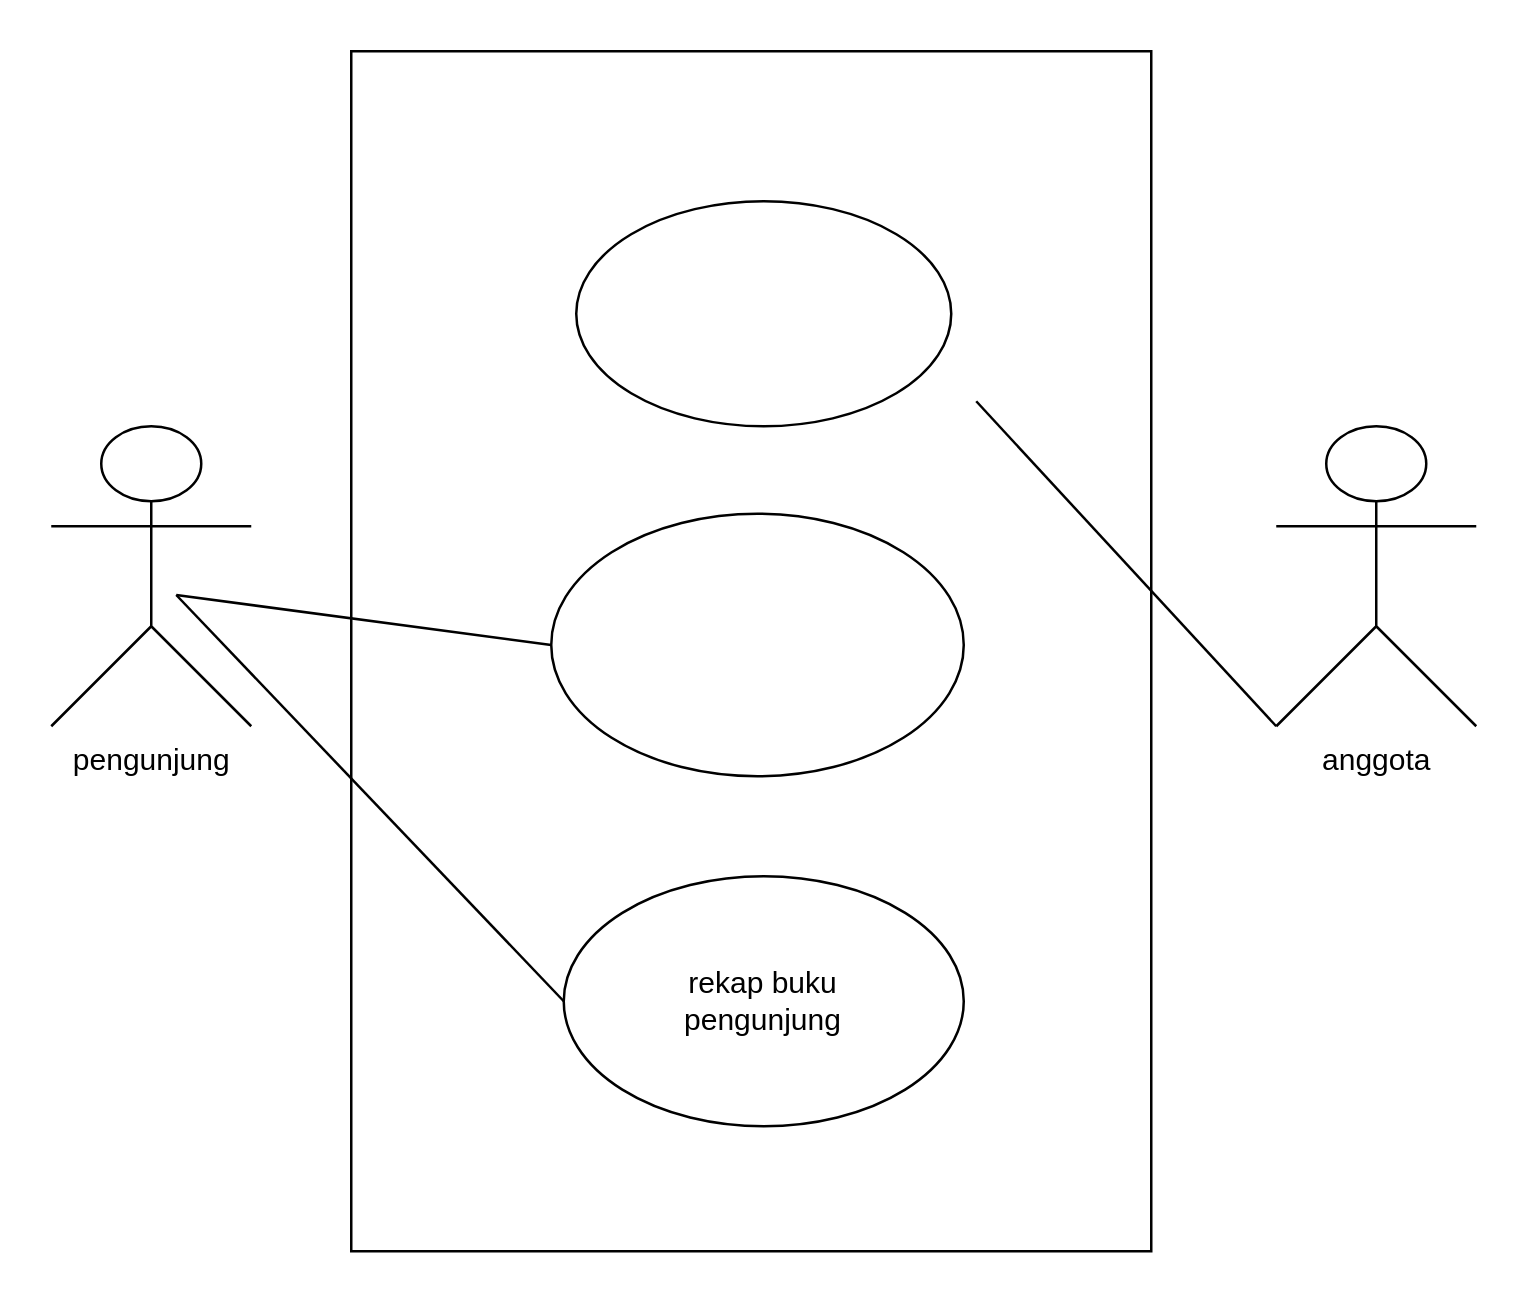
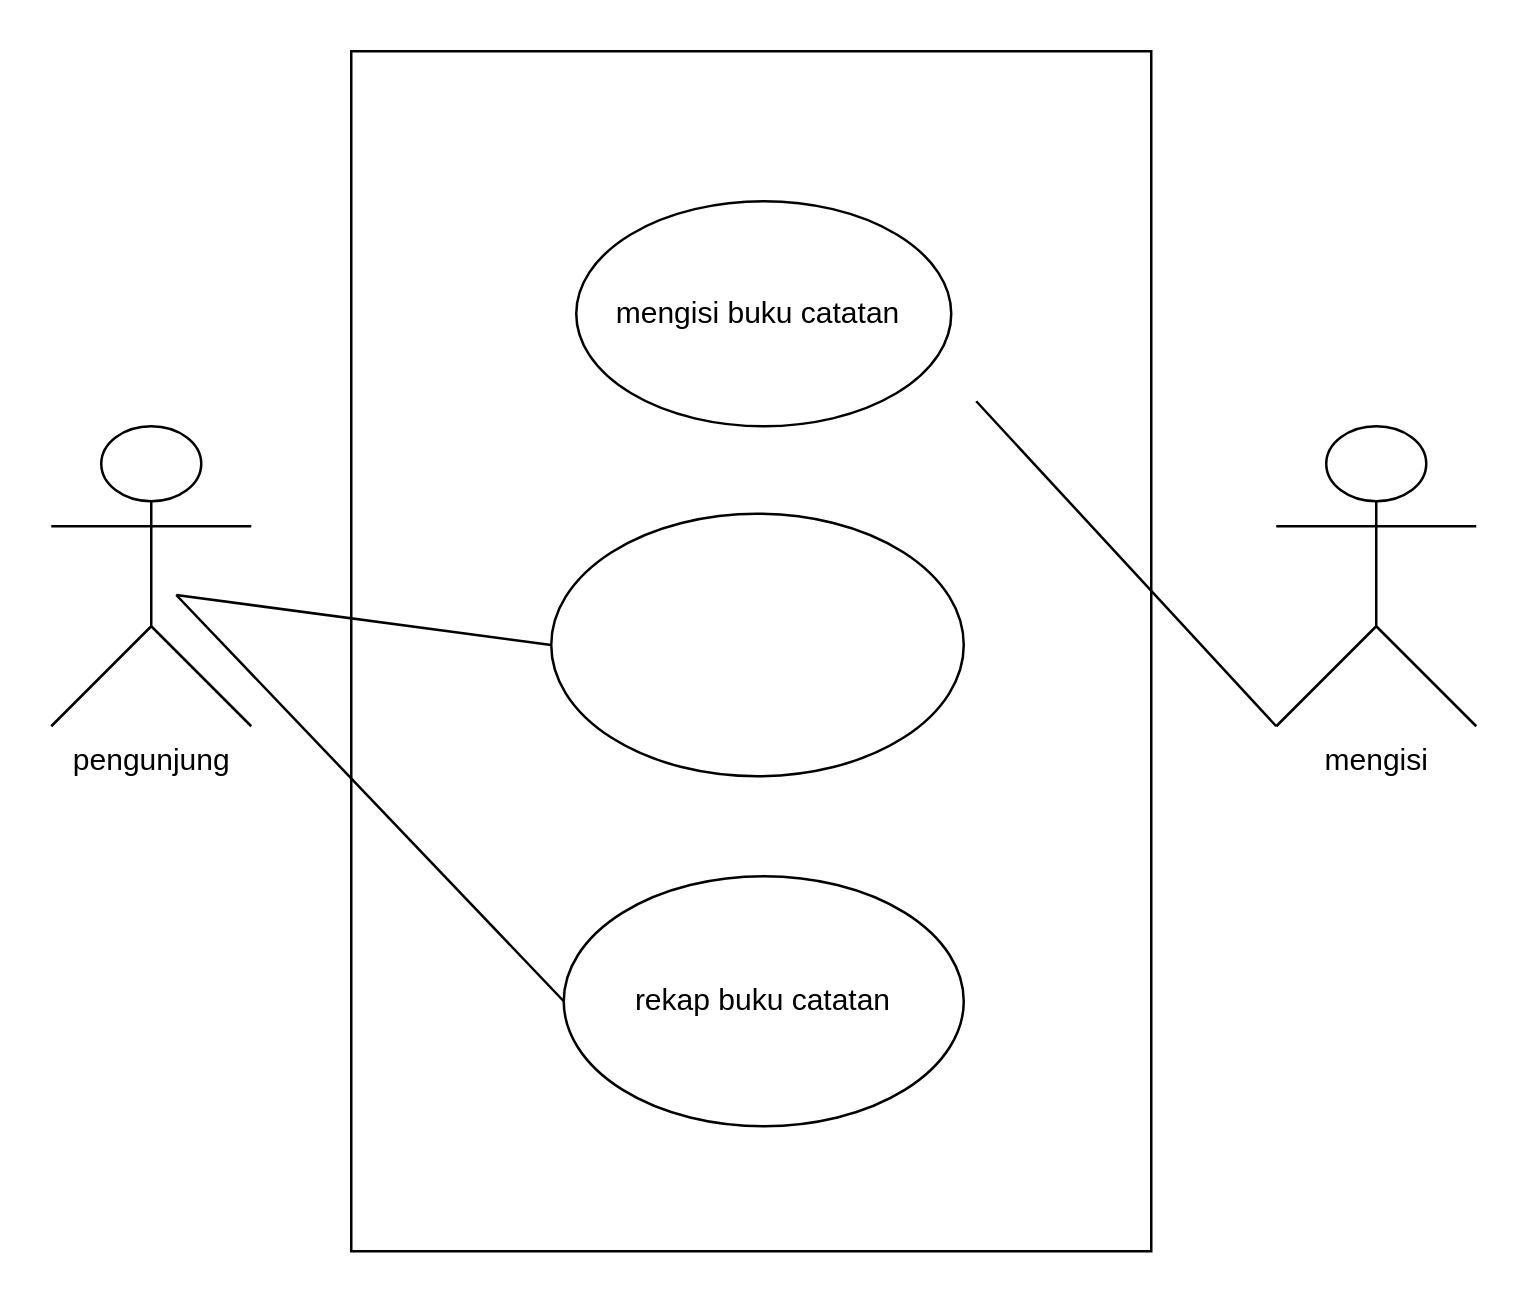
none -> (758, 314)
(1378, 762) -> (1378, 762)
(764, 1001) -> (764, 1001)
